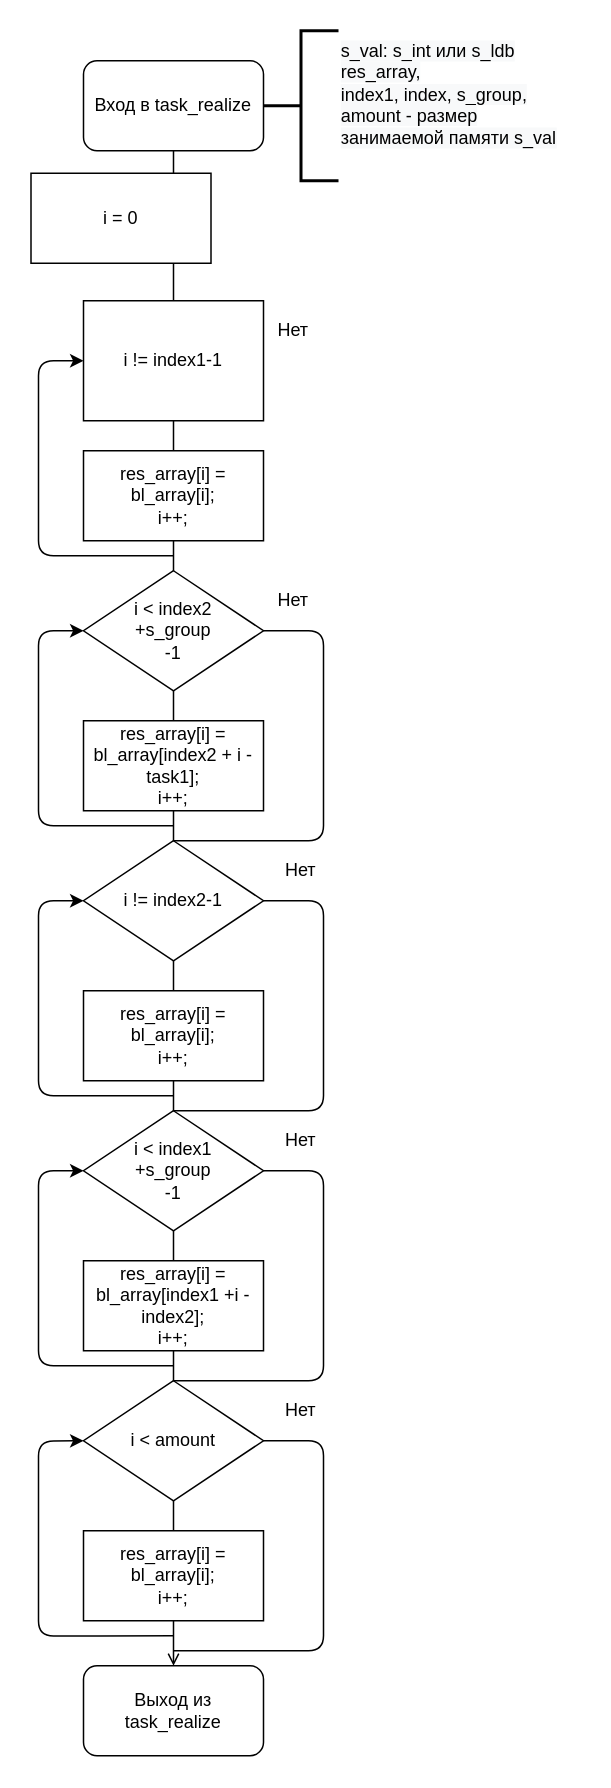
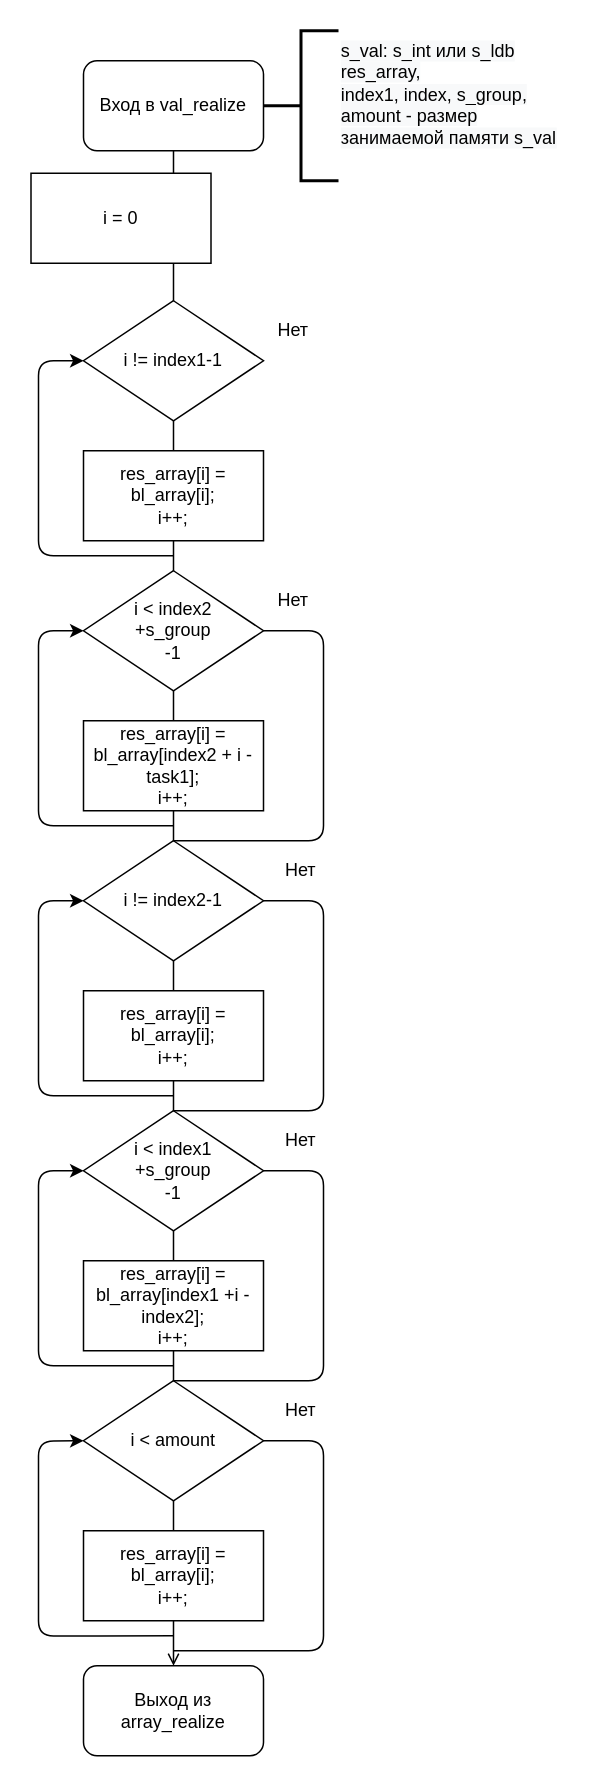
(173, 106) -> (173, 106)
(173, 361) -> (173, 361)
(173, 1711) -> (173, 1711)
